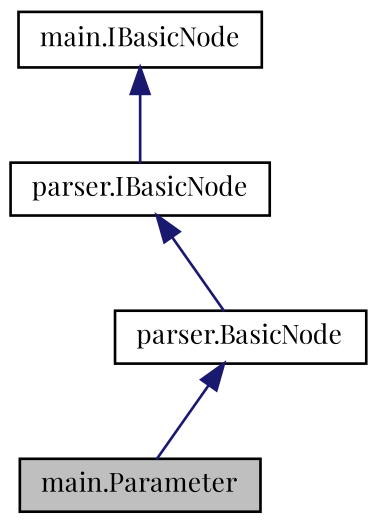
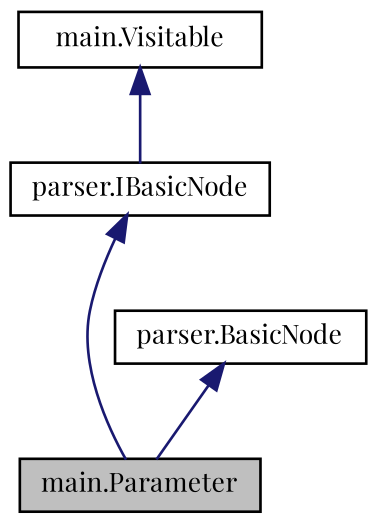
(140, 40) -> (140, 40)
(198, 274) -> (88, 350)
